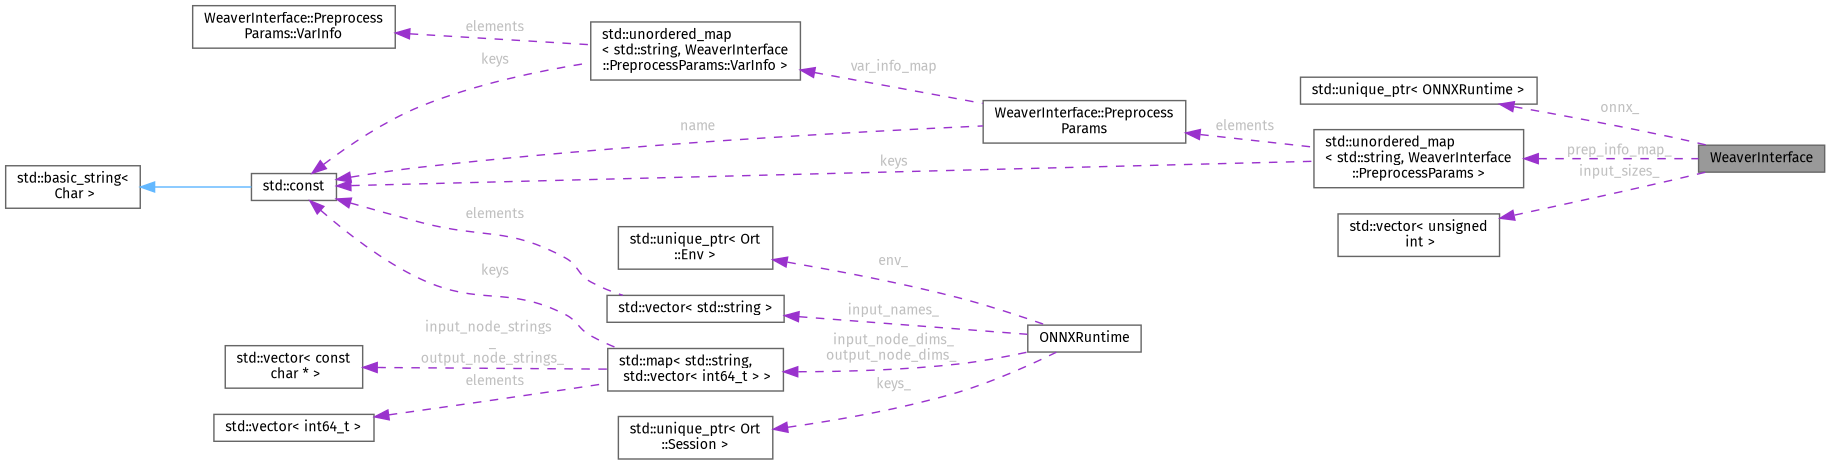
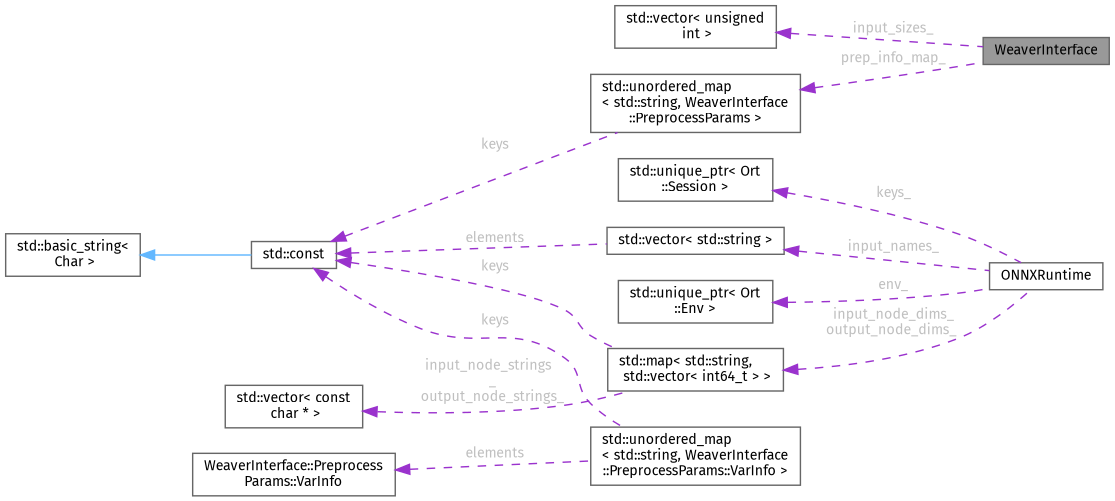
(1419, 91) -> none
(1084, 122) -> none
(294, 428) -> none
